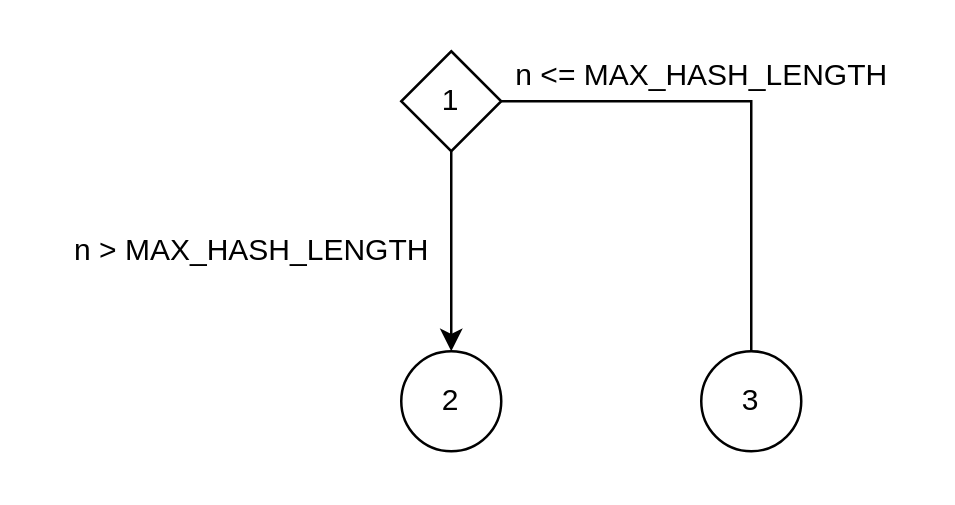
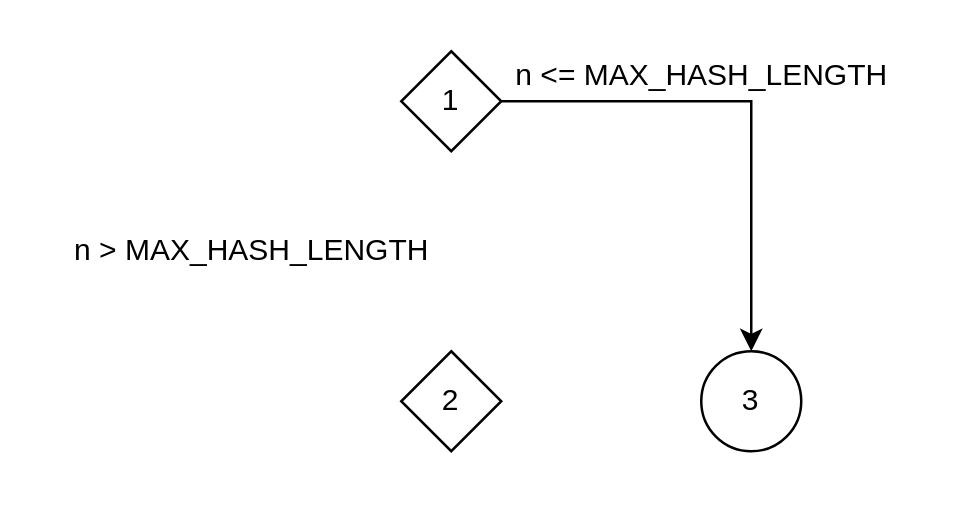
(451, 243) -> none
(751, 340) -> (751, 333)
(451, 401) -> (451, 401)
